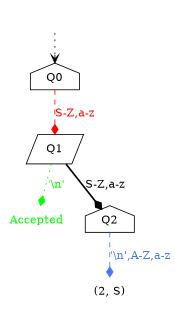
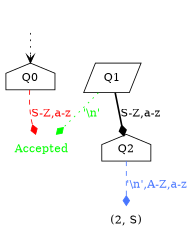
(55, 107) -> (30, 107)
